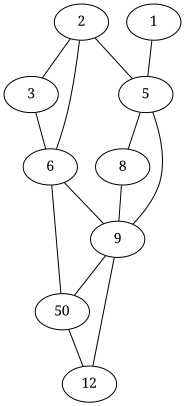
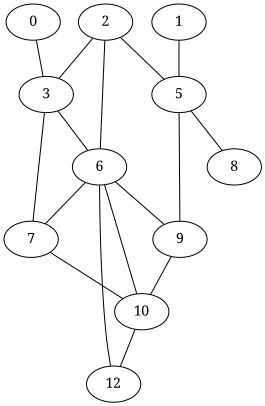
none -> (33, 22)
(120, 203) -> none
none -> (31, 239)
(62, 312) -> (142, 312)
(104, 312) -> (102, 276)
